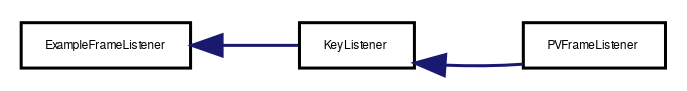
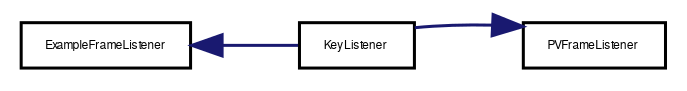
(484, 66) -> (454, 25)
